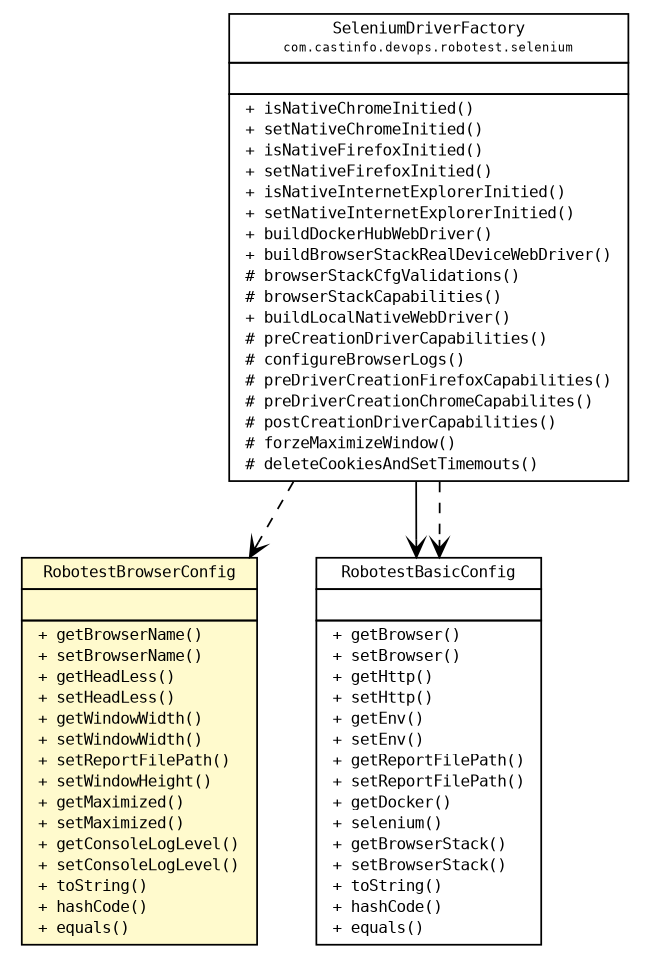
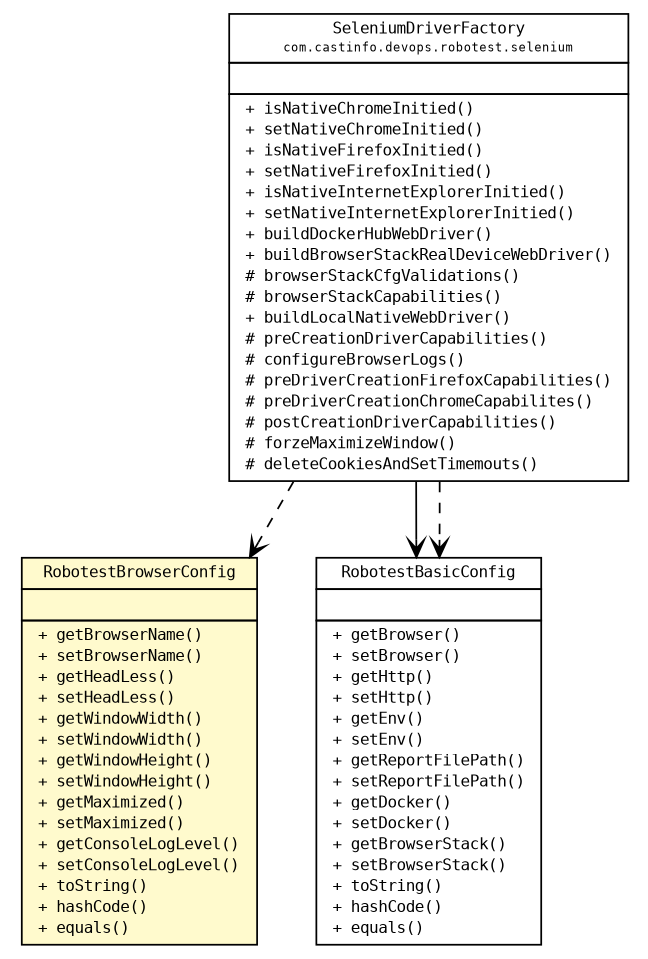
(134, 761) -> (126, 761)
(388, 824) -> (392, 824)
